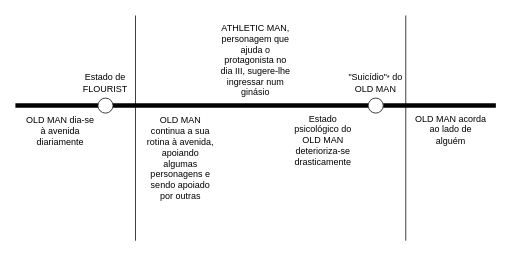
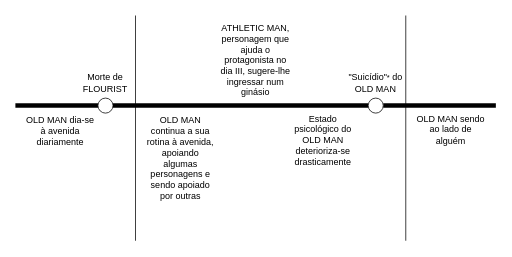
(105, 83) -> (105, 83)
(450, 129) -> (450, 129)
